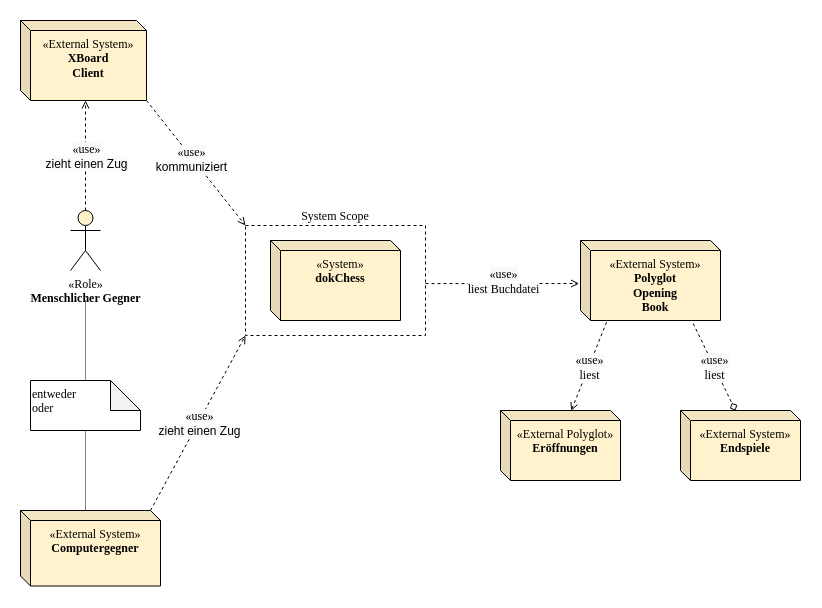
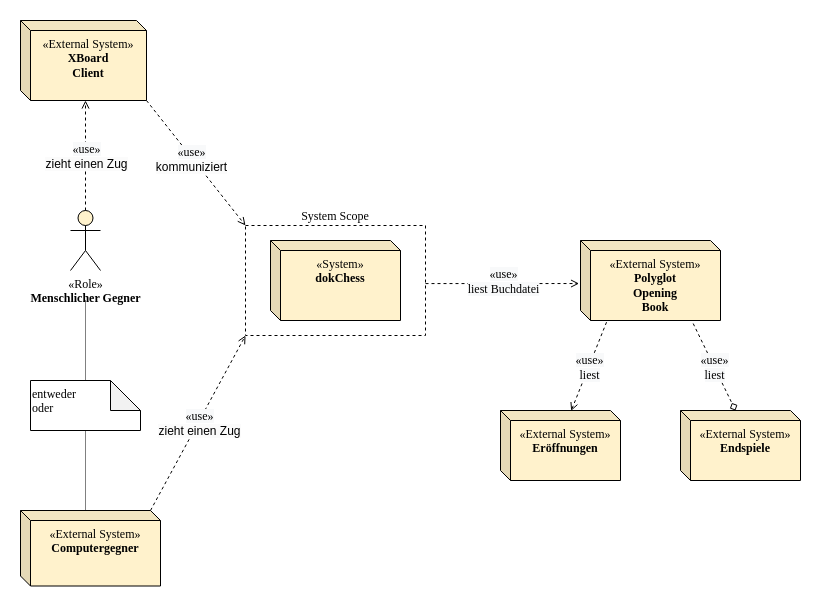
(566, 449) -> (566, 449)
